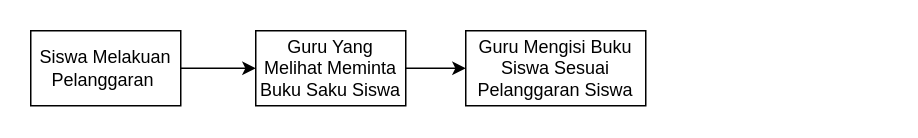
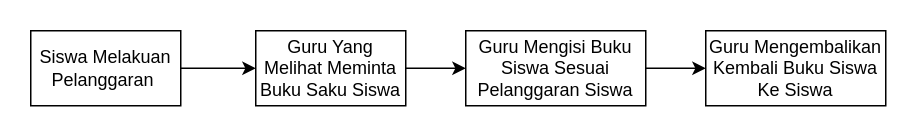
none -> (671, 68)
none -> (796, 68)
